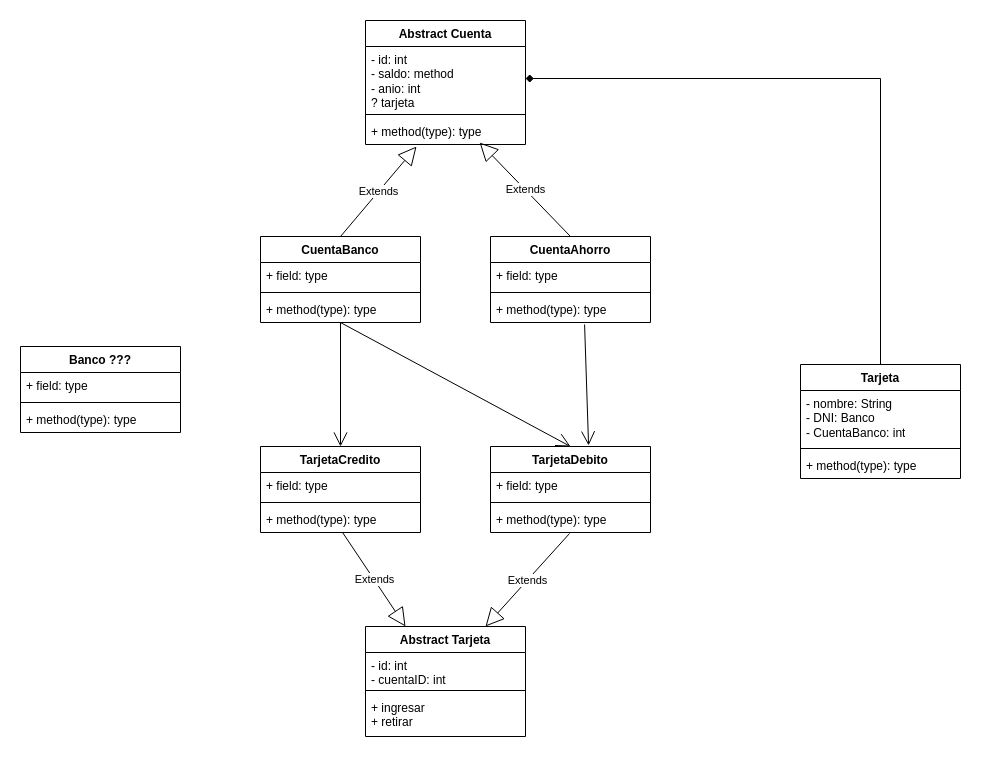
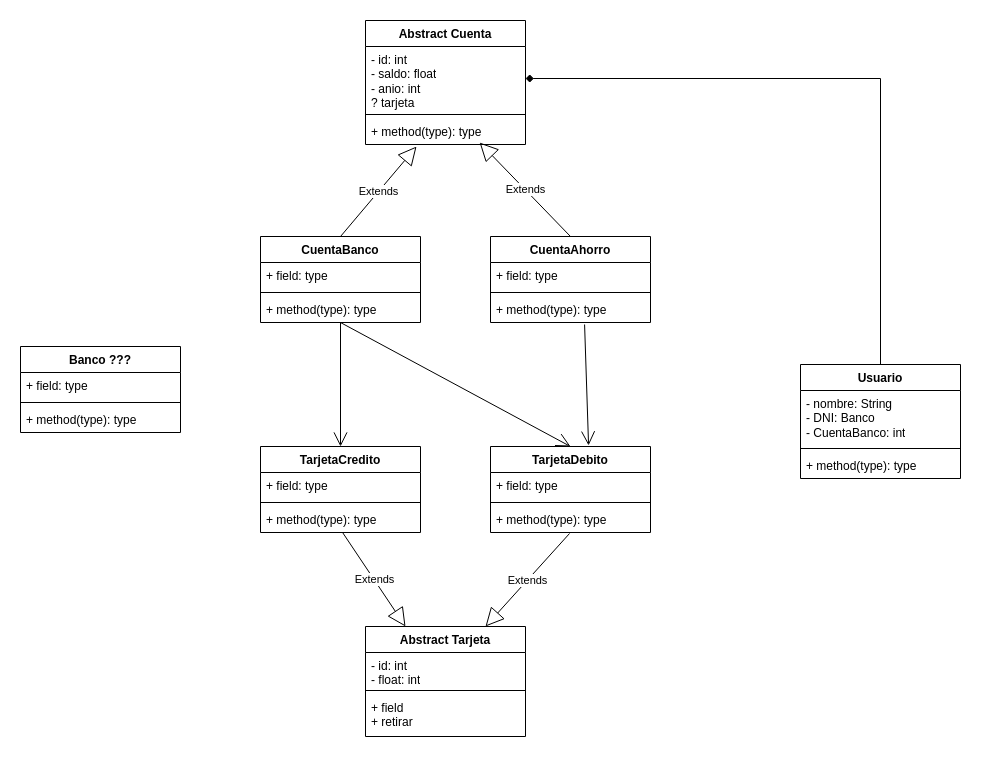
(416, 82) -> (411, 82)
(881, 379) -> (881, 379)
(416, 674) -> (404, 674)
(402, 716) -> (399, 716)
